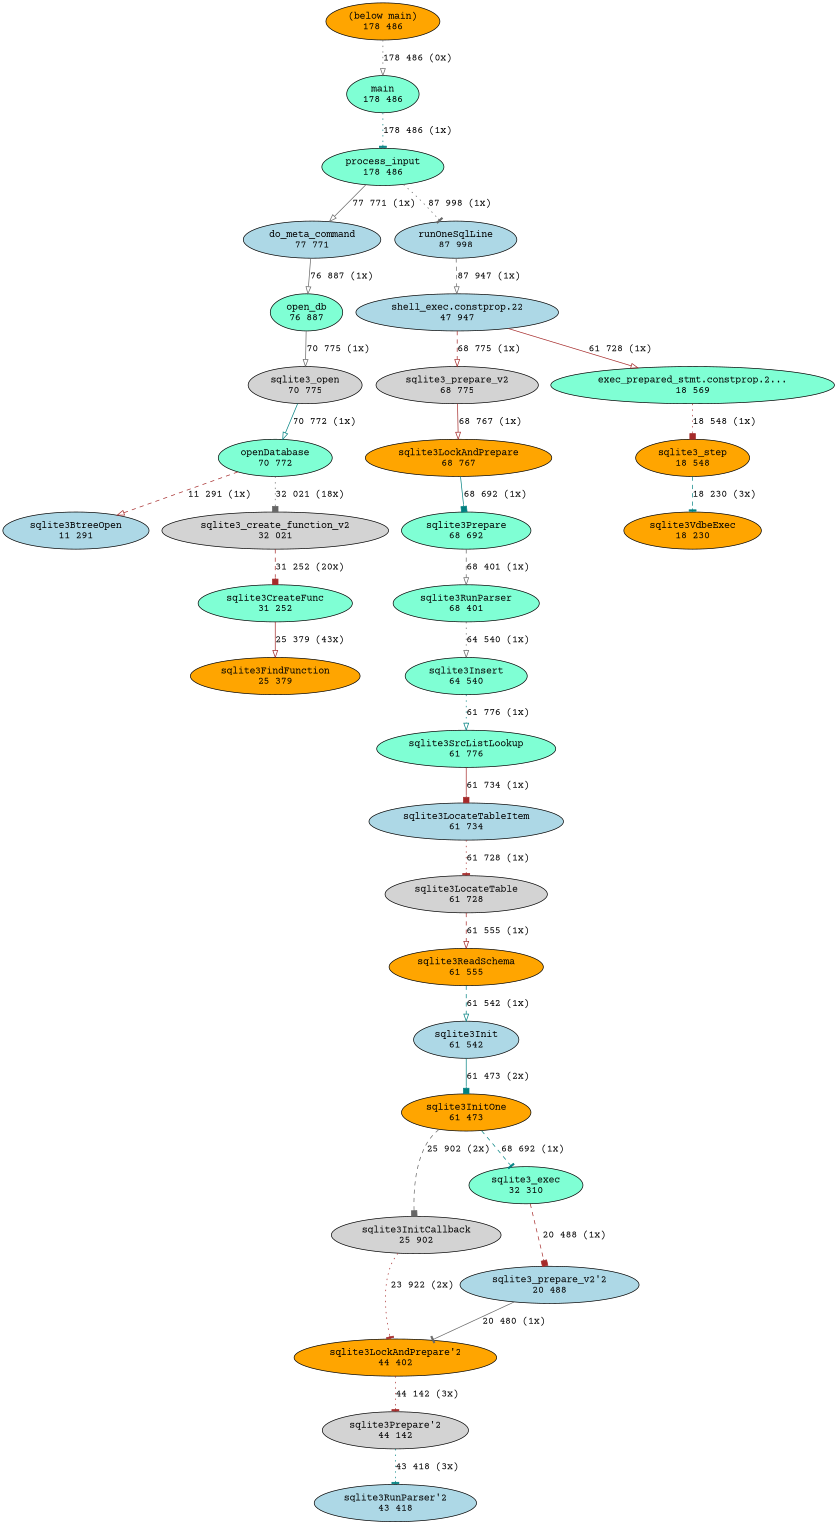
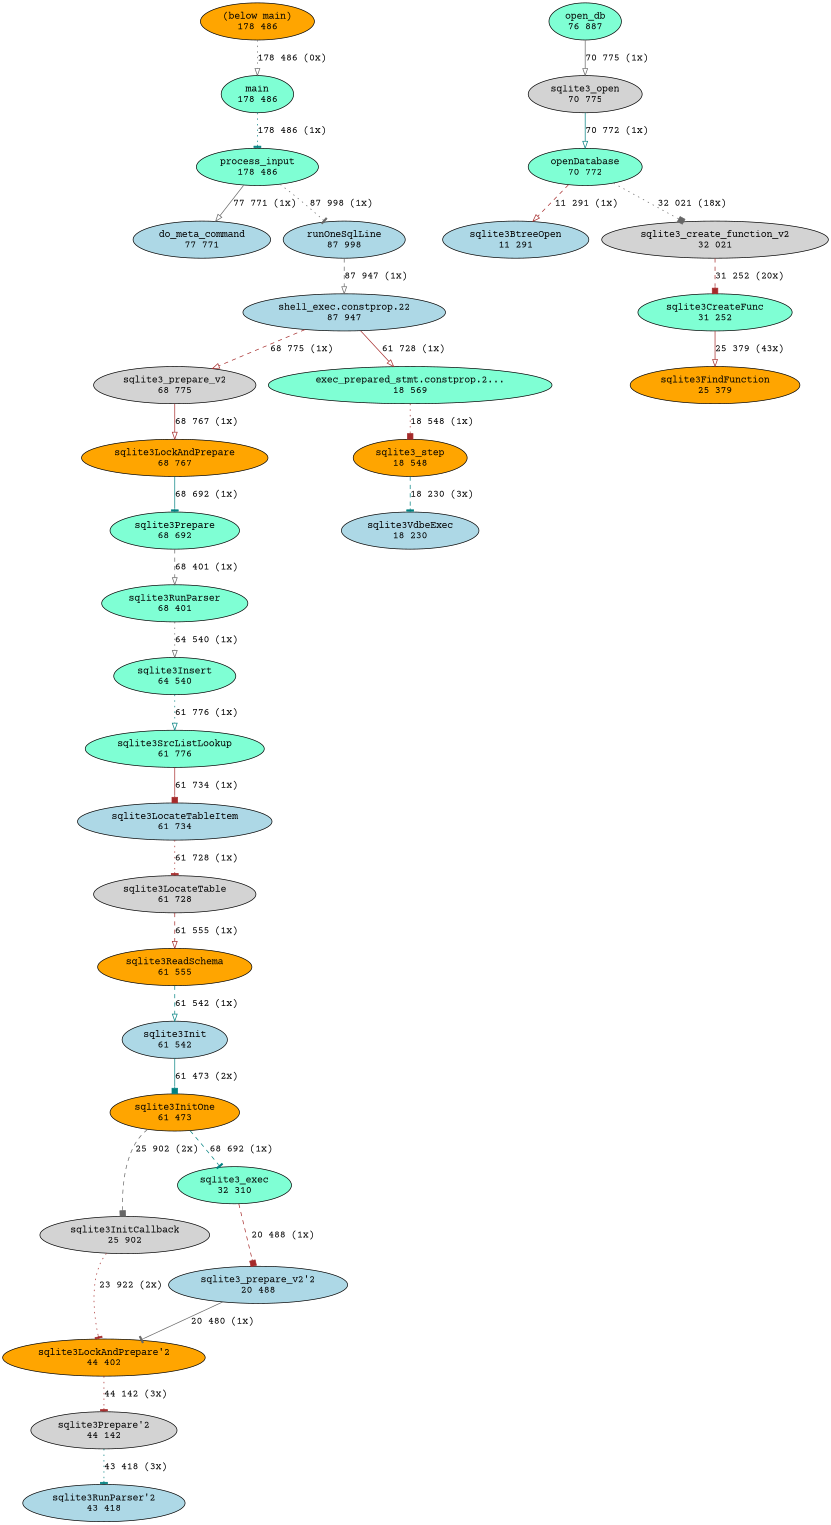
(310, 272) -> none
(457, 312) -> (344, 312)
(462, 491) -> (175, 492)
(693, 531) -> (410, 531)
